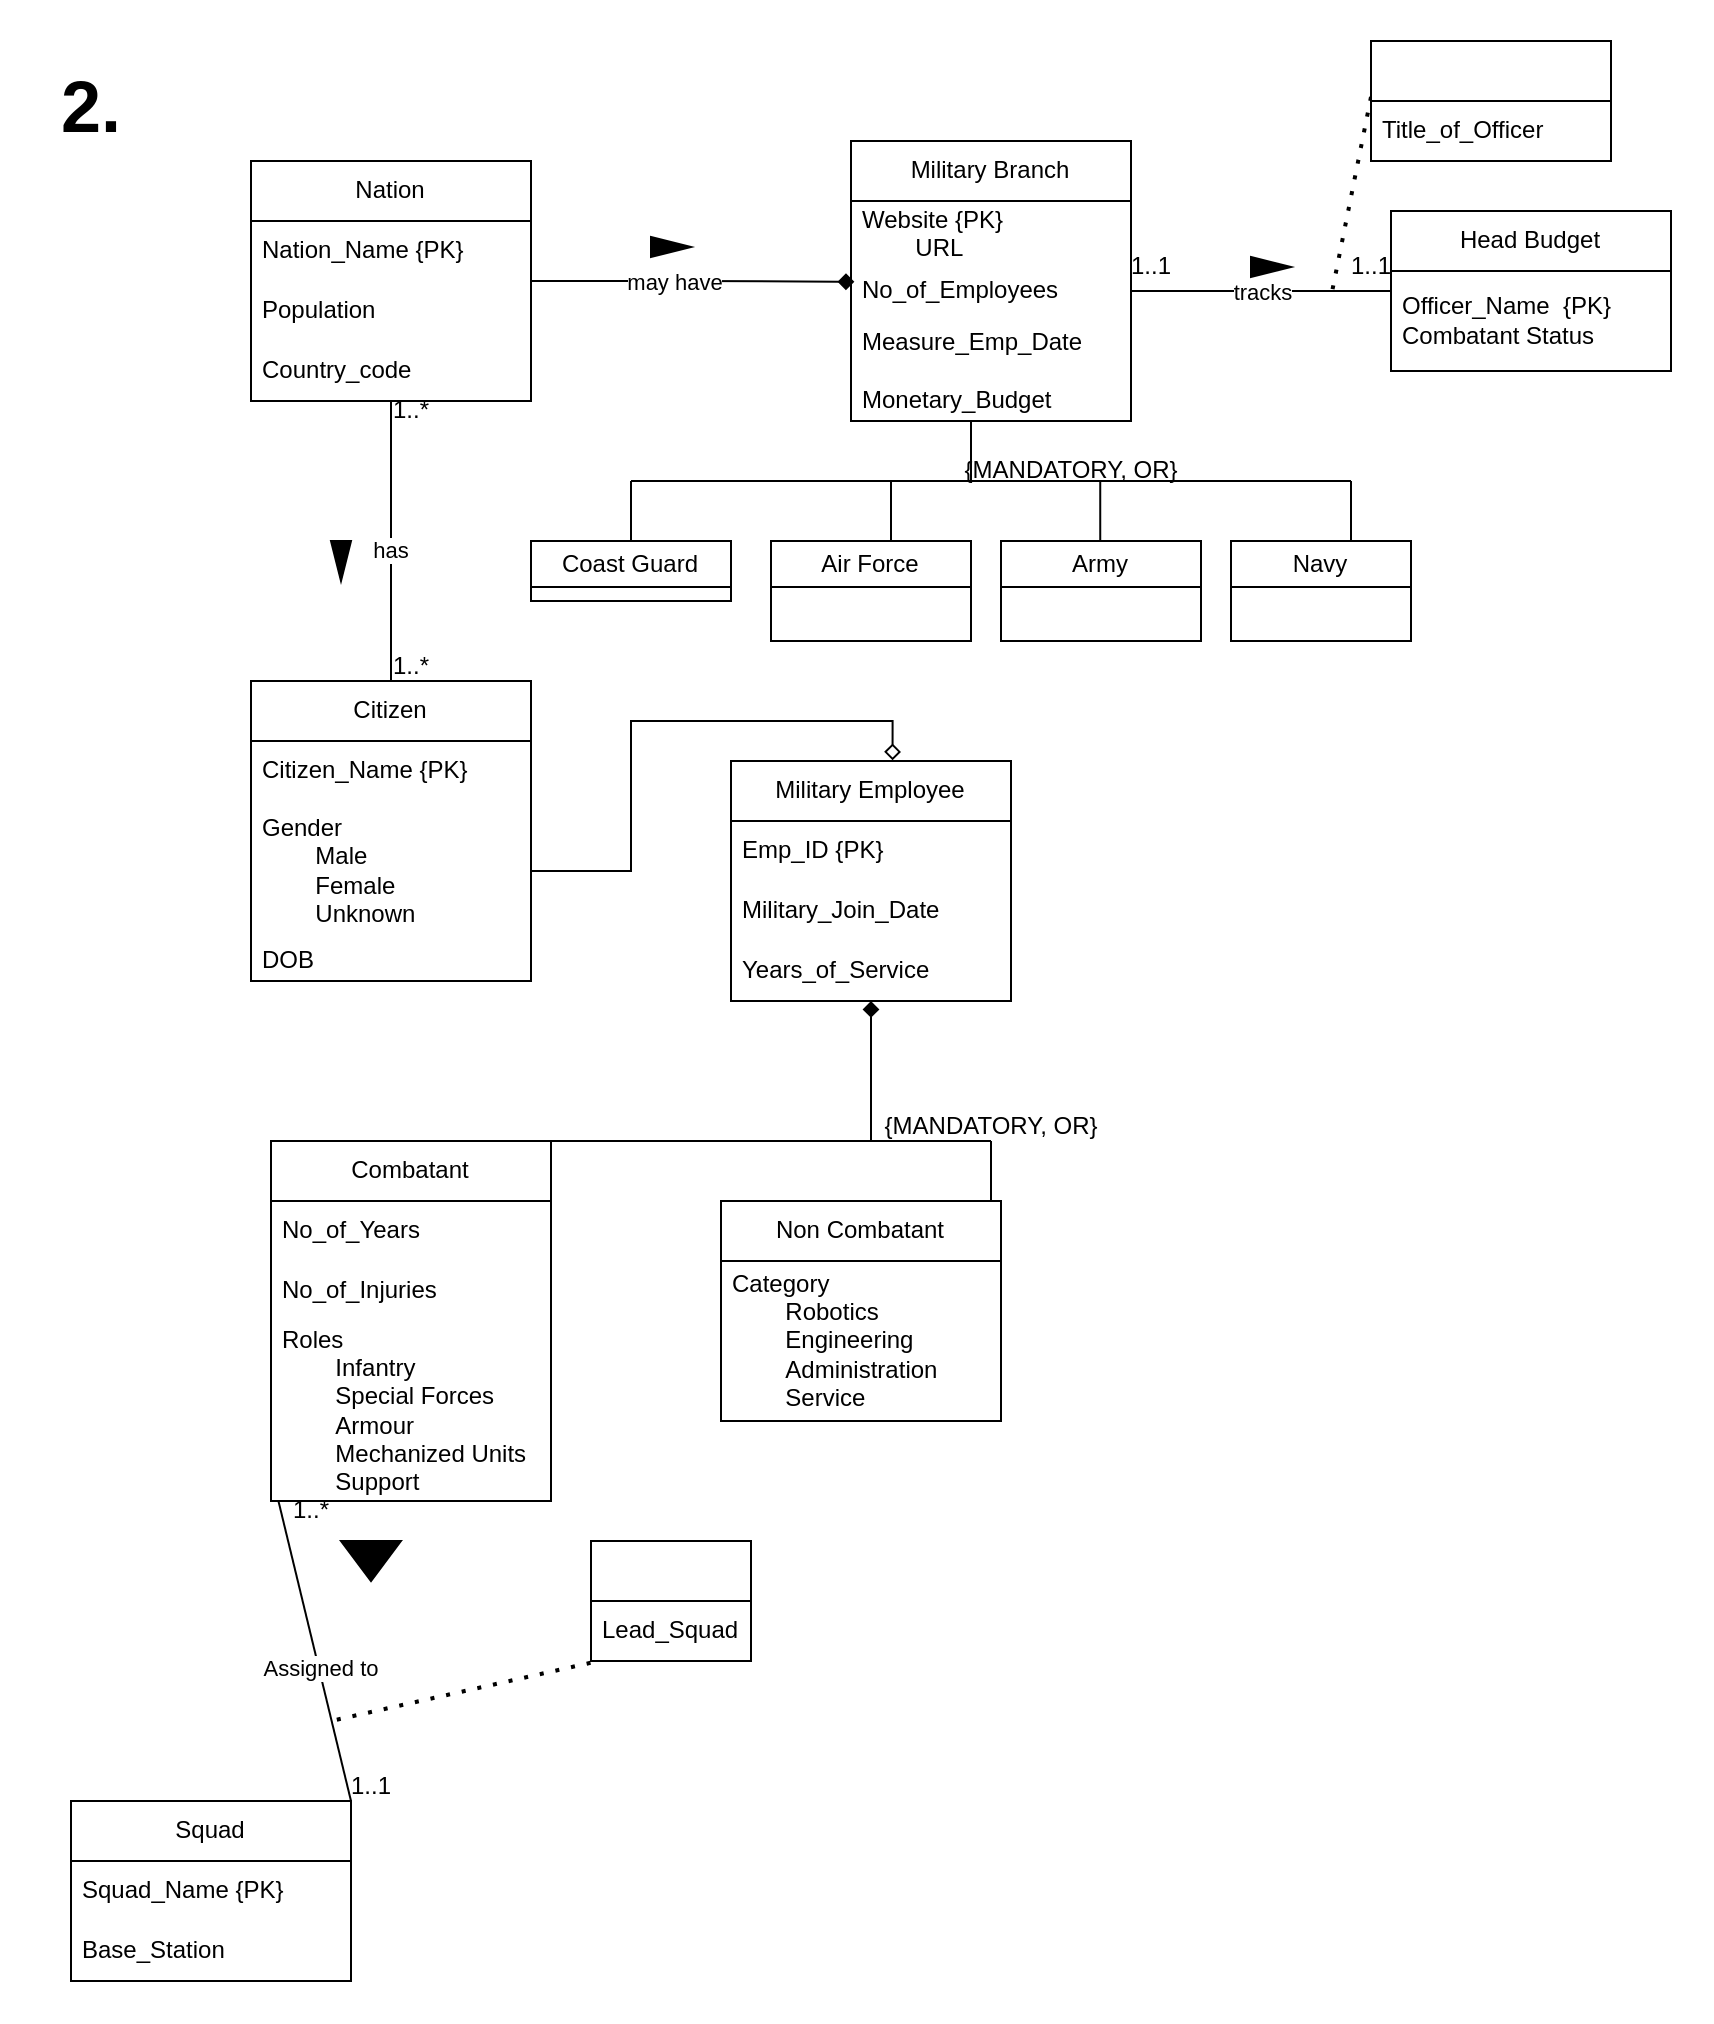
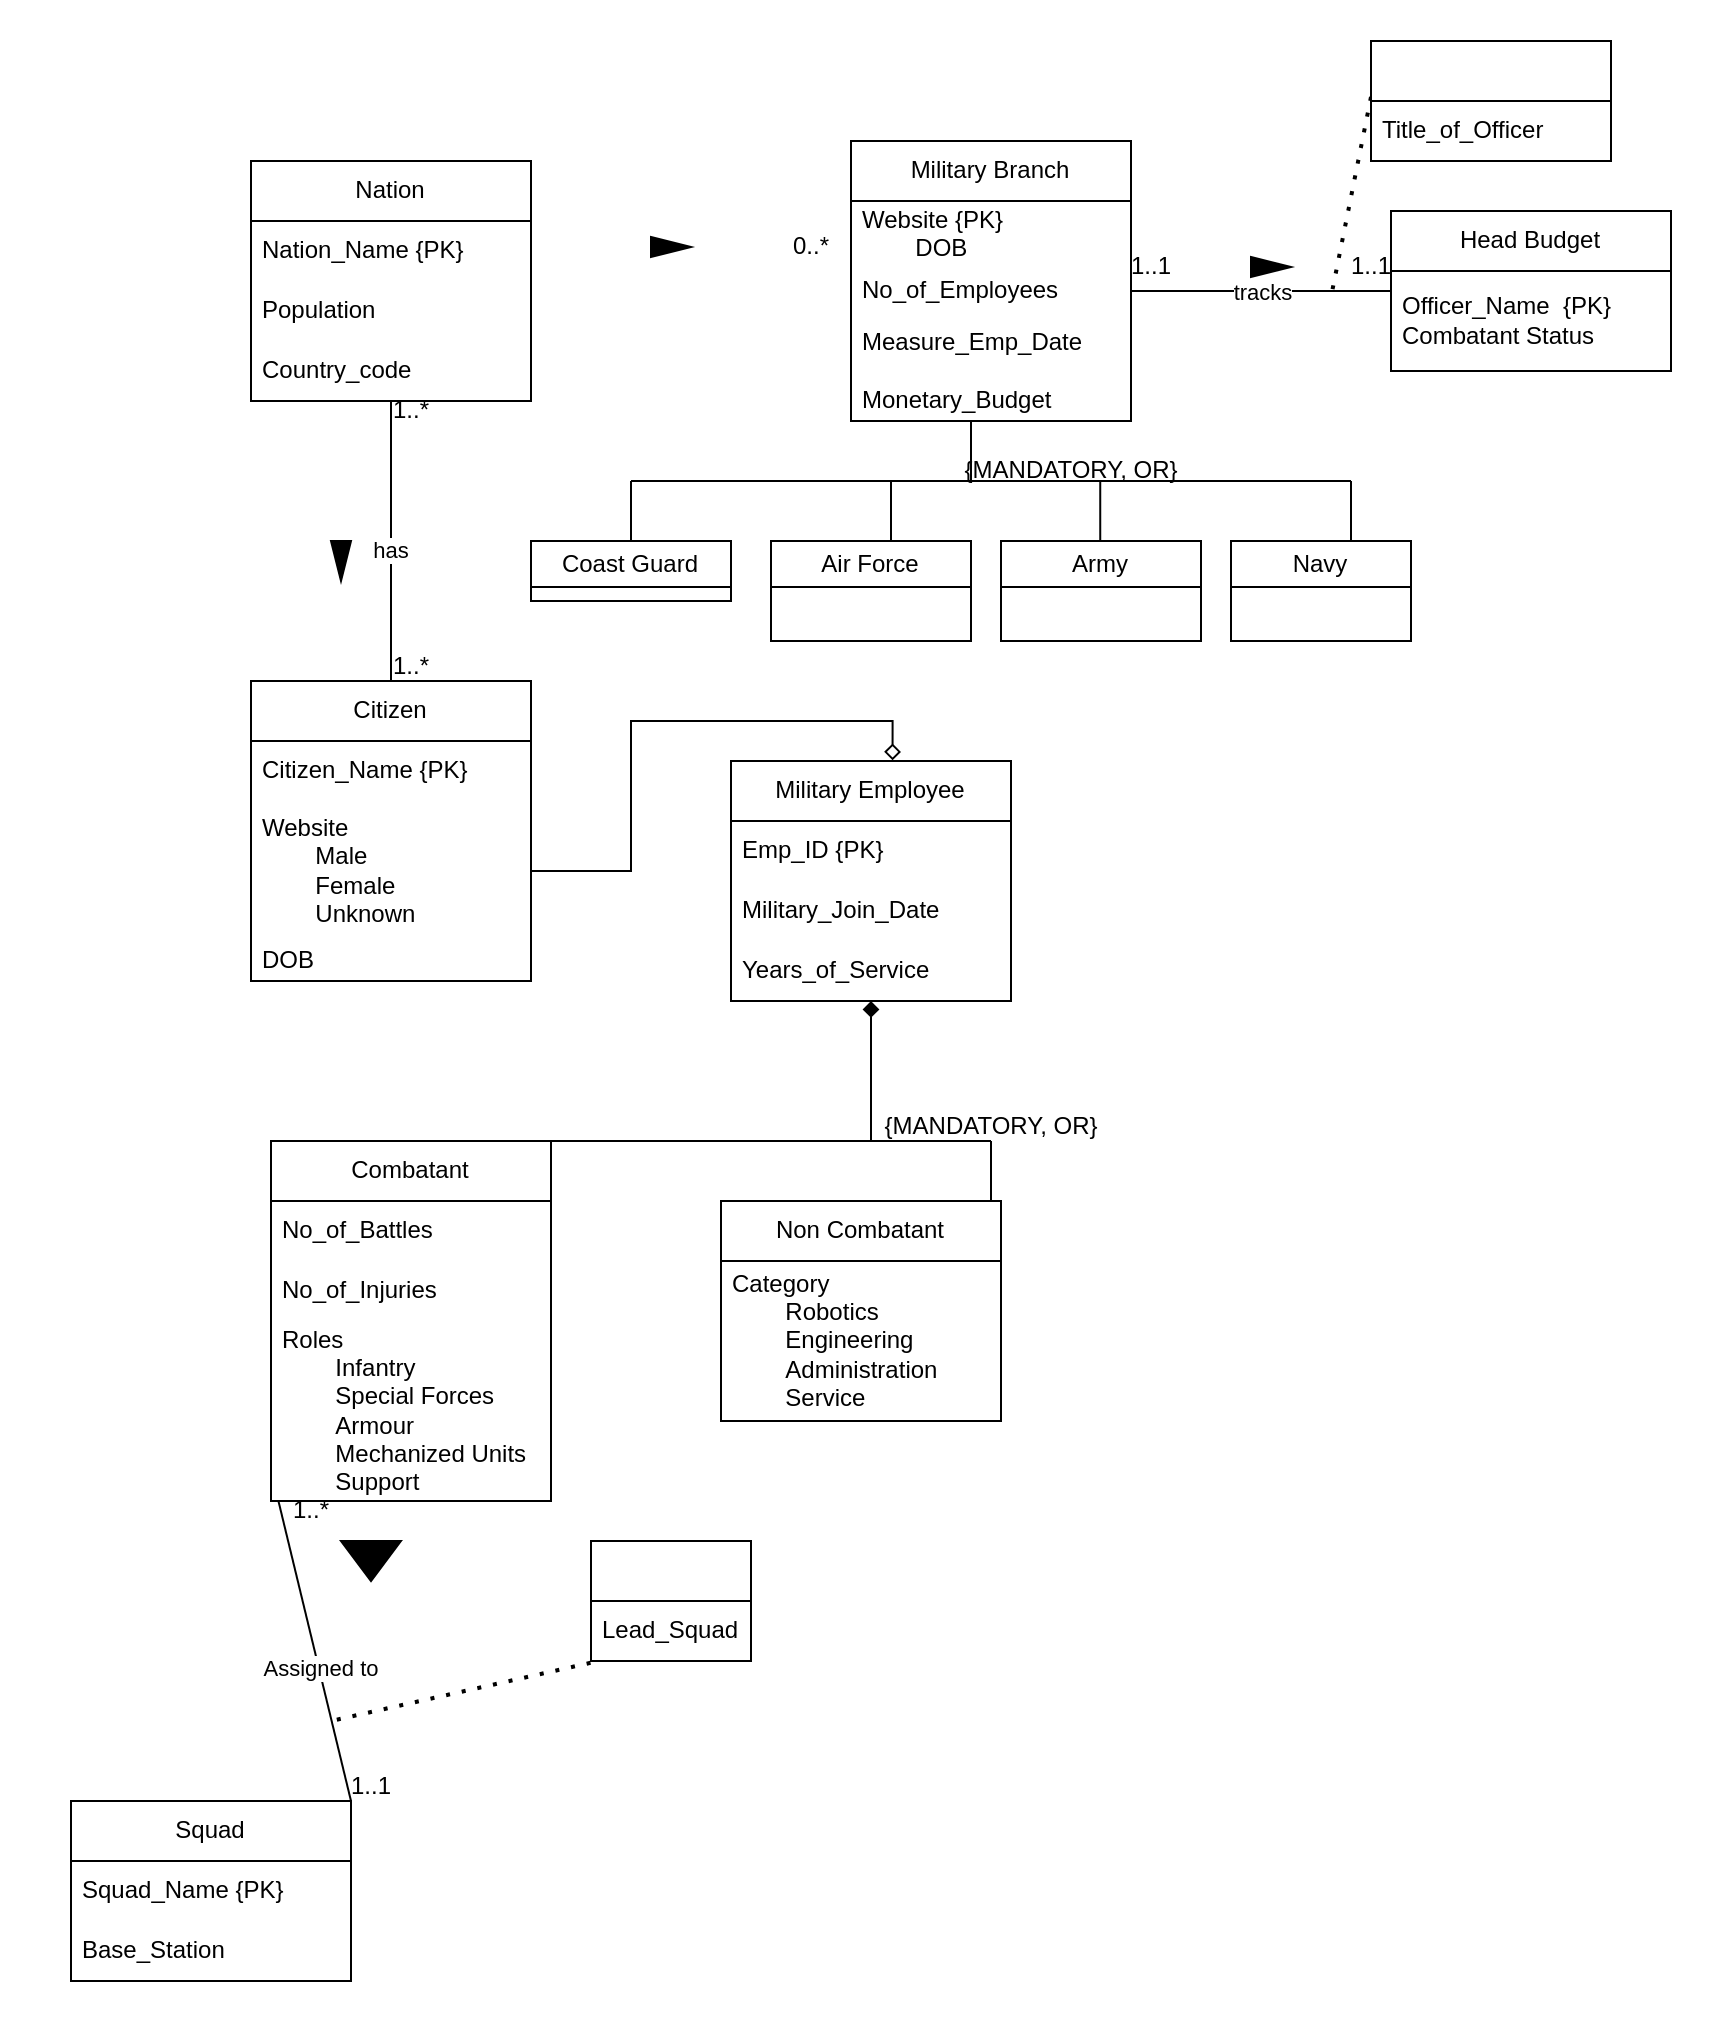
(91, 107) -> none
(937, 231) -> (937, 231)
none -> (811, 247)
(686, 281) -> none
(310, 871) -> (310, 871)
(357, 1231) -> (367, 1231)
